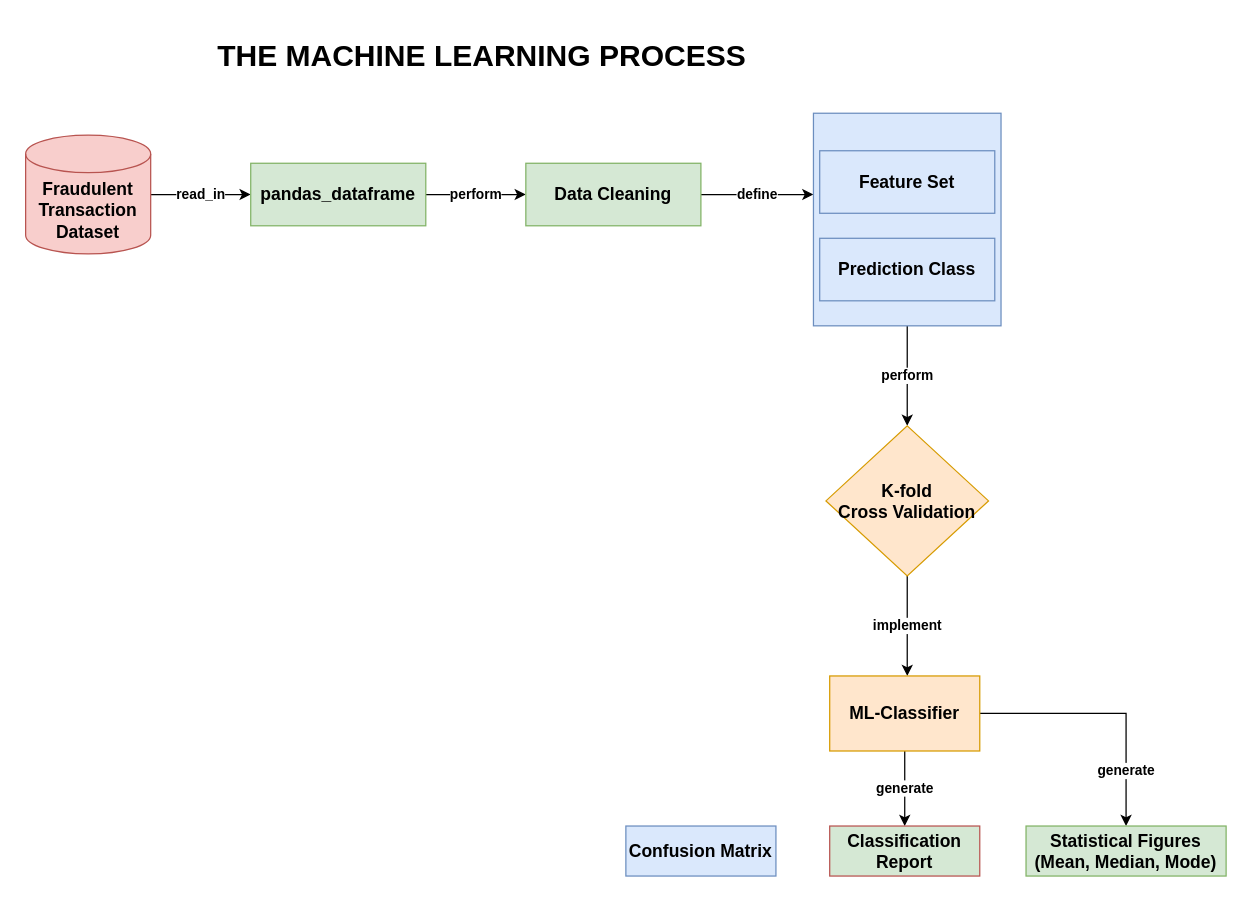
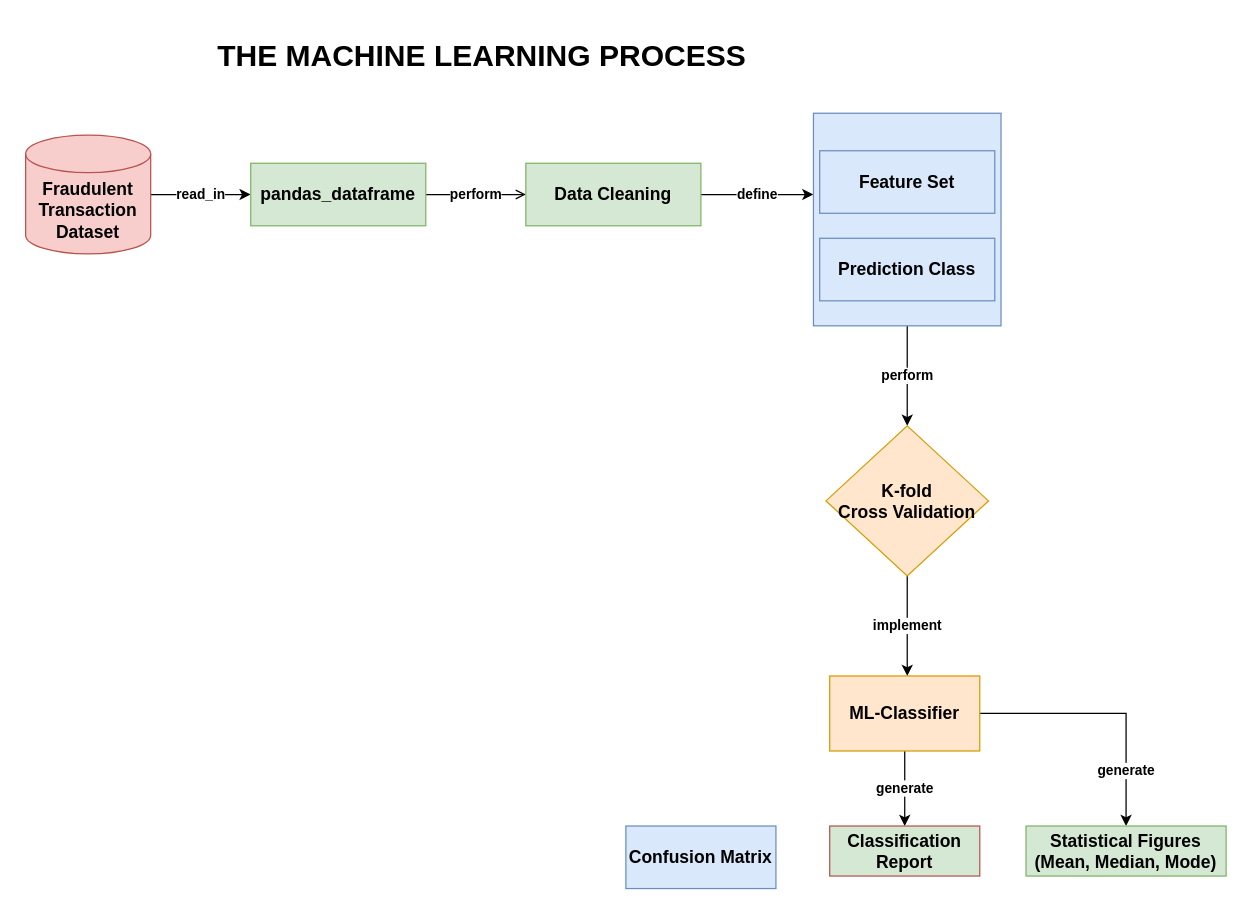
(516, 194) -> (518, 194)
(701, 851) -> (701, 857)
